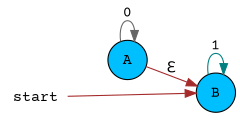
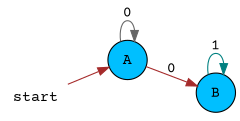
(172, 68) -> (172, 68)
(126, 95) -> (83, 78)
